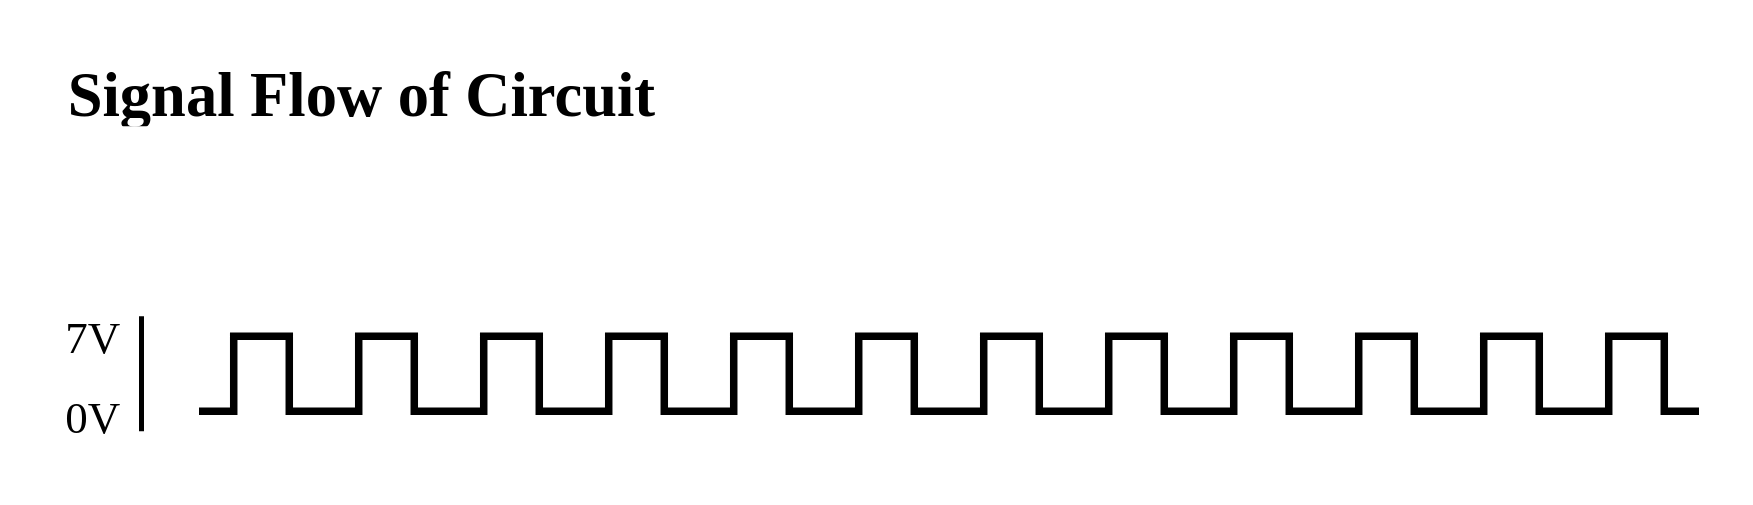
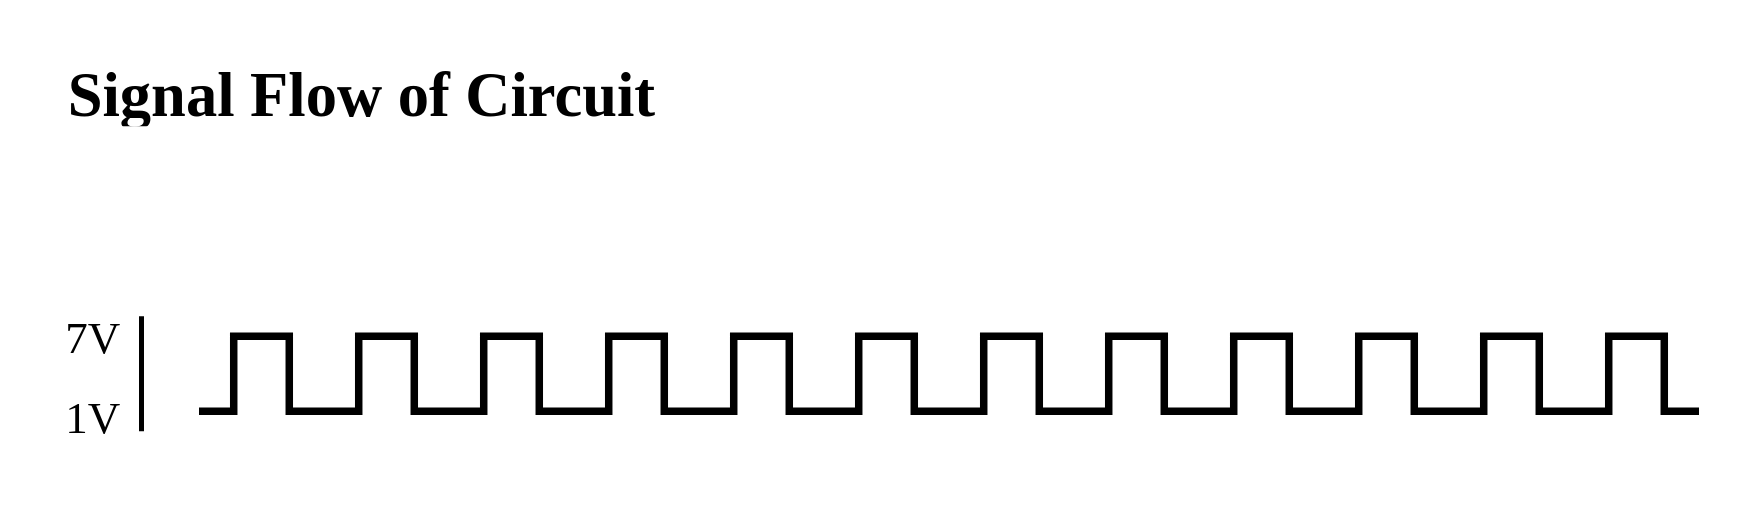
(90, 418) -> (90, 418)
